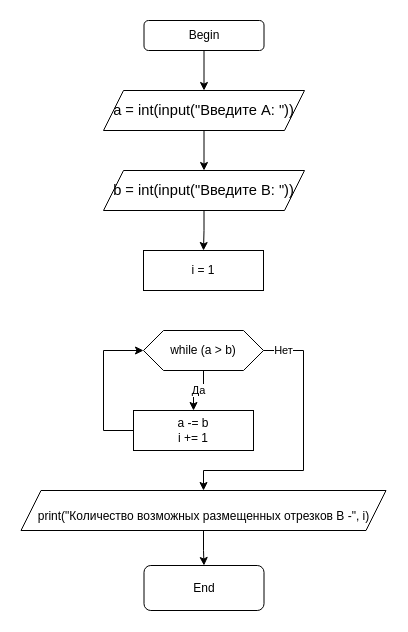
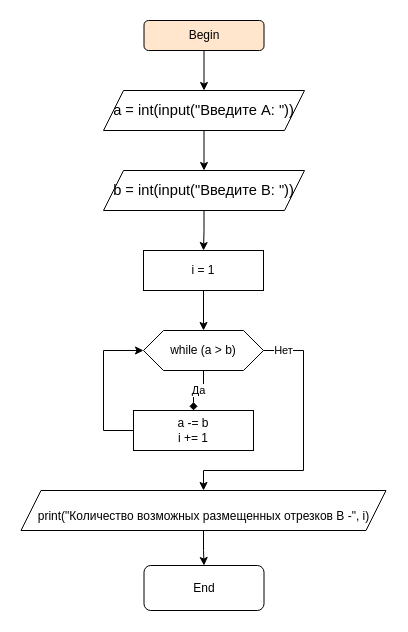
(204, 36) -> (204, 36)
none -> (204, 307)
(194, 402) -> (194, 401)
